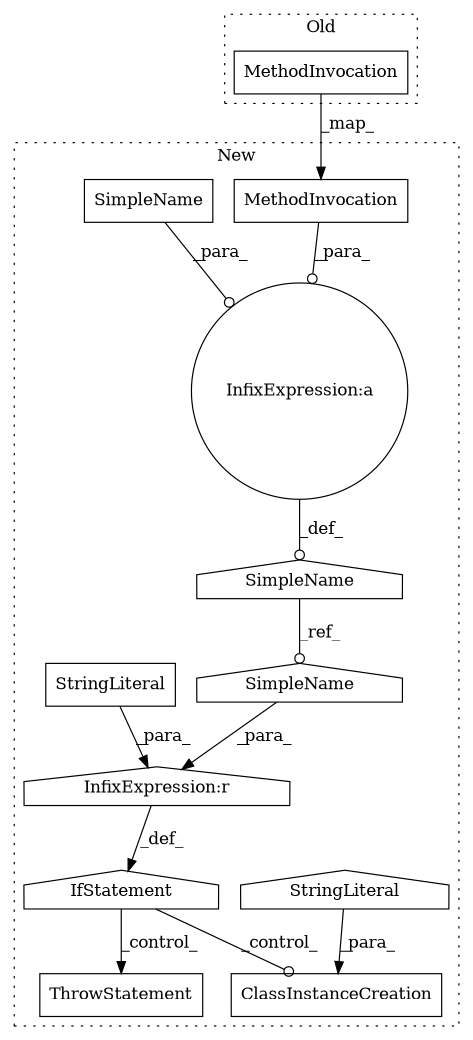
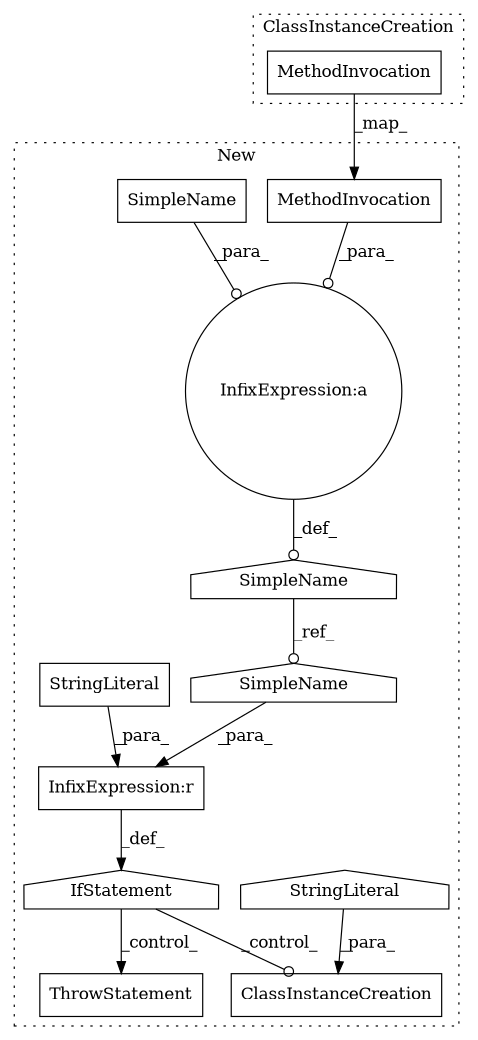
(321, 28) -> (358, 28)
(157, 788) -> (121, 788)
